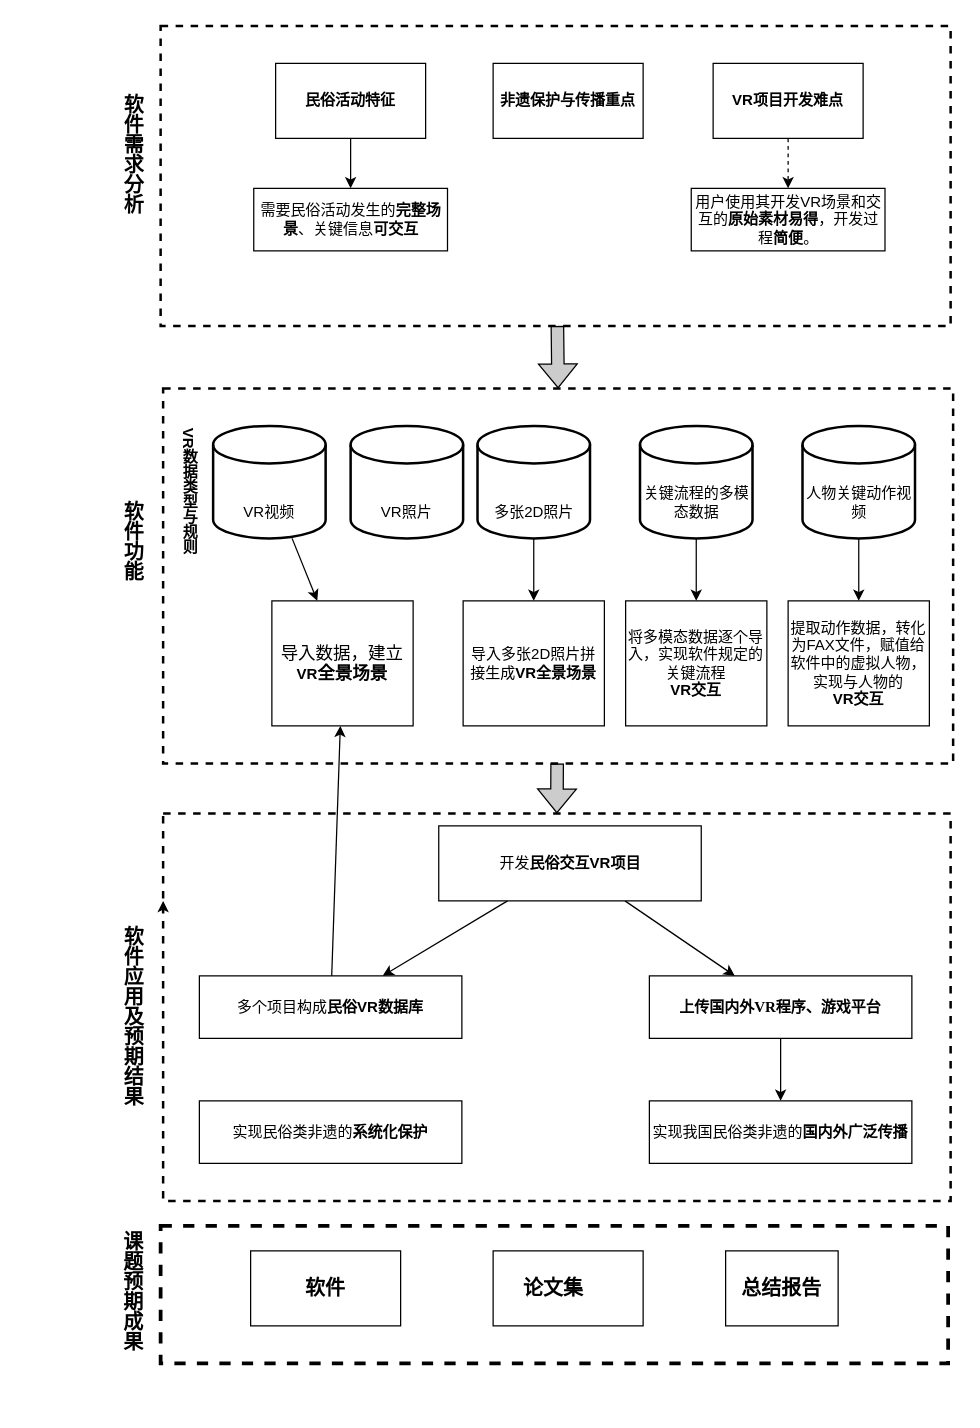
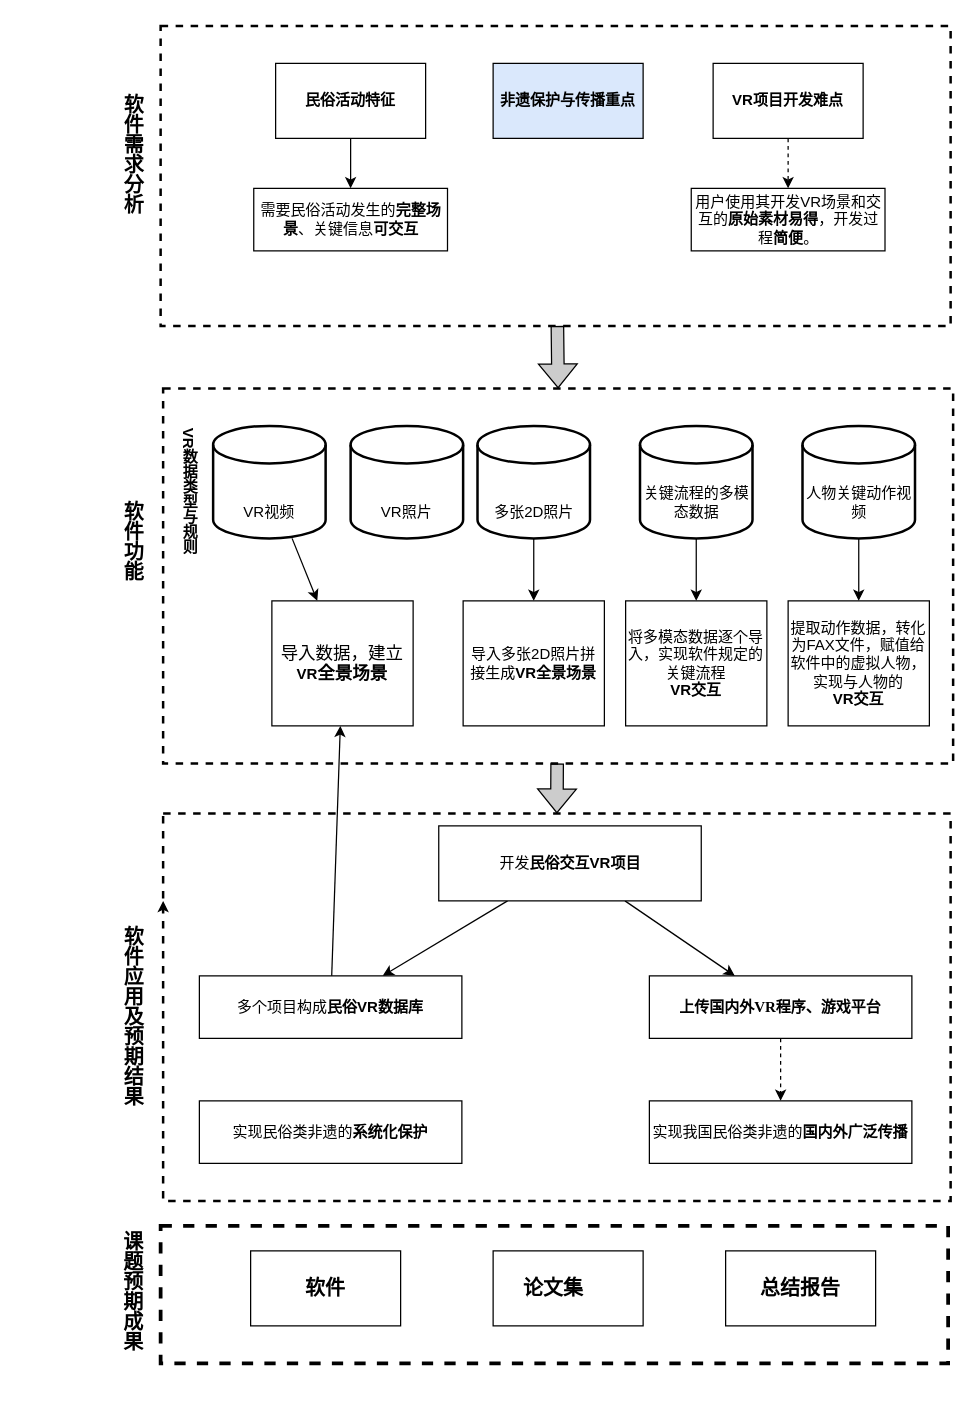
(568, 101) -> (568, 101)
(781, 1065) -> (781, 1065)
(782, 1288) -> (801, 1288)
